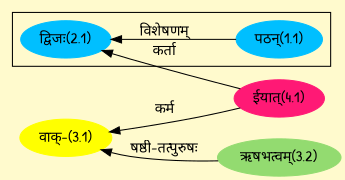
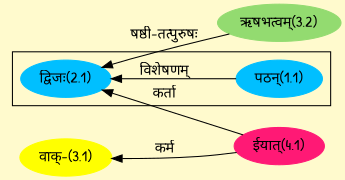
(165, 160) -> (182, 45)
